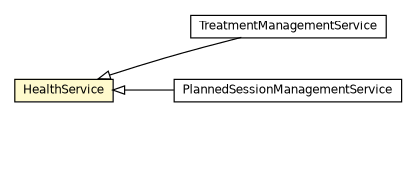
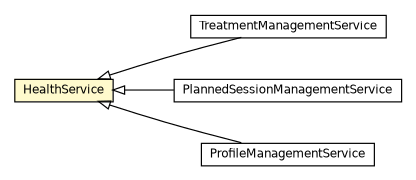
none -> (288, 154)
